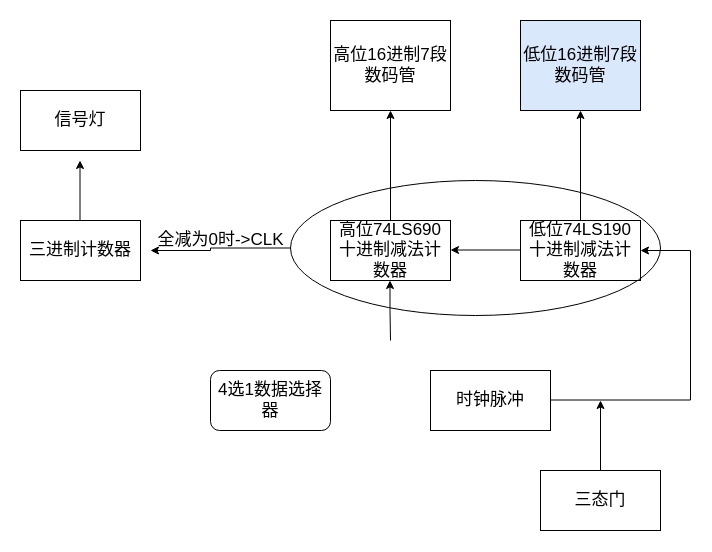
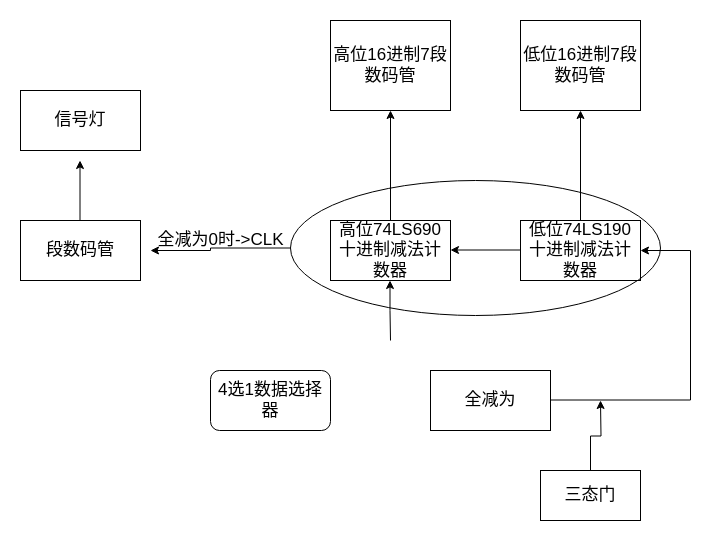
(581, 66) -> (581, 66)
(81, 251) -> (81, 251)
(491, 401) -> (491, 401)
(601, 501) -> (591, 496)
